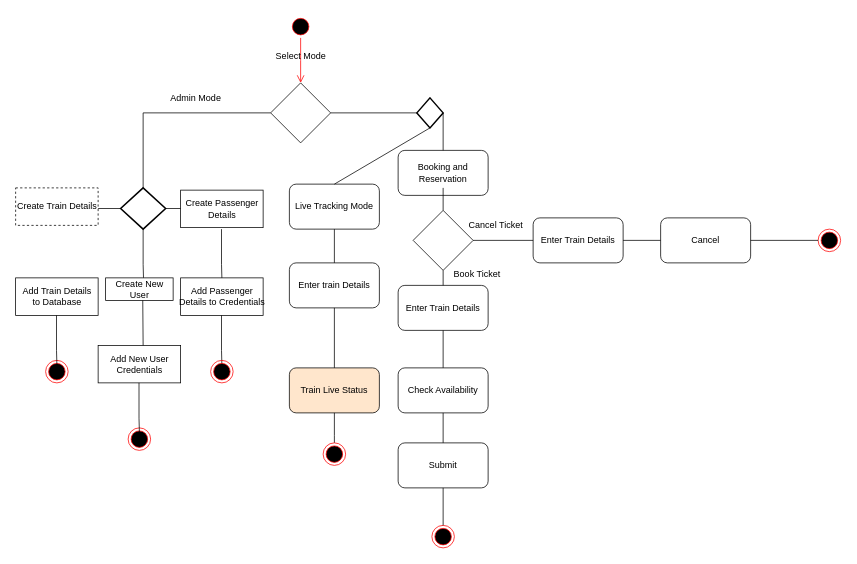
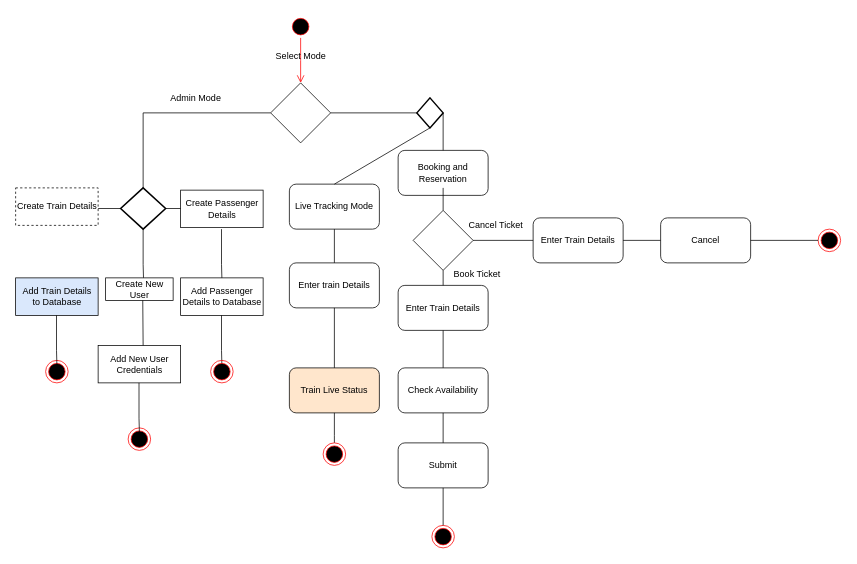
(57, 297) -> (57, 297)
(222, 297) -> (222, 297)
